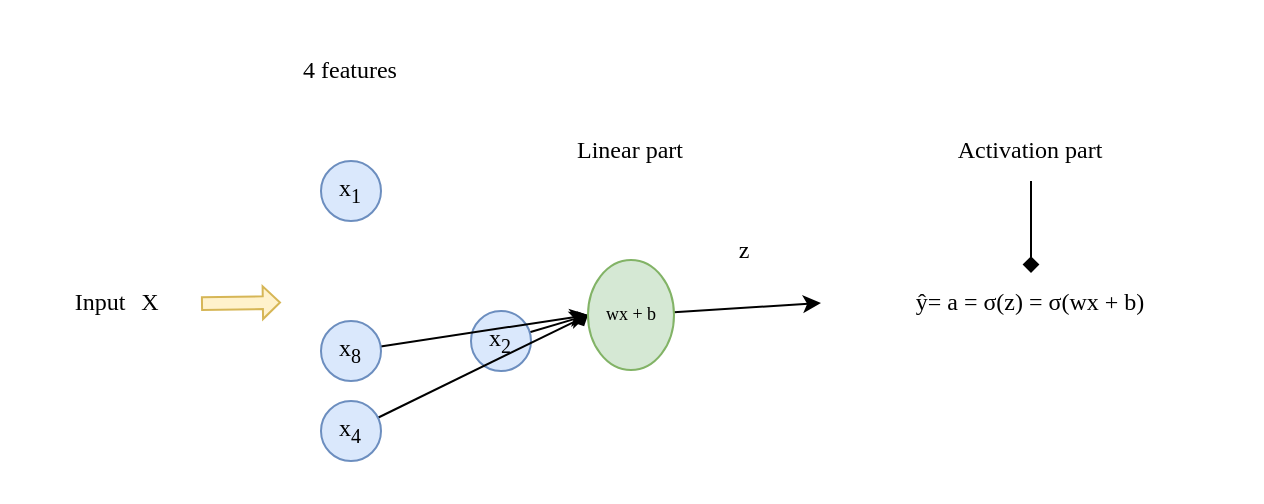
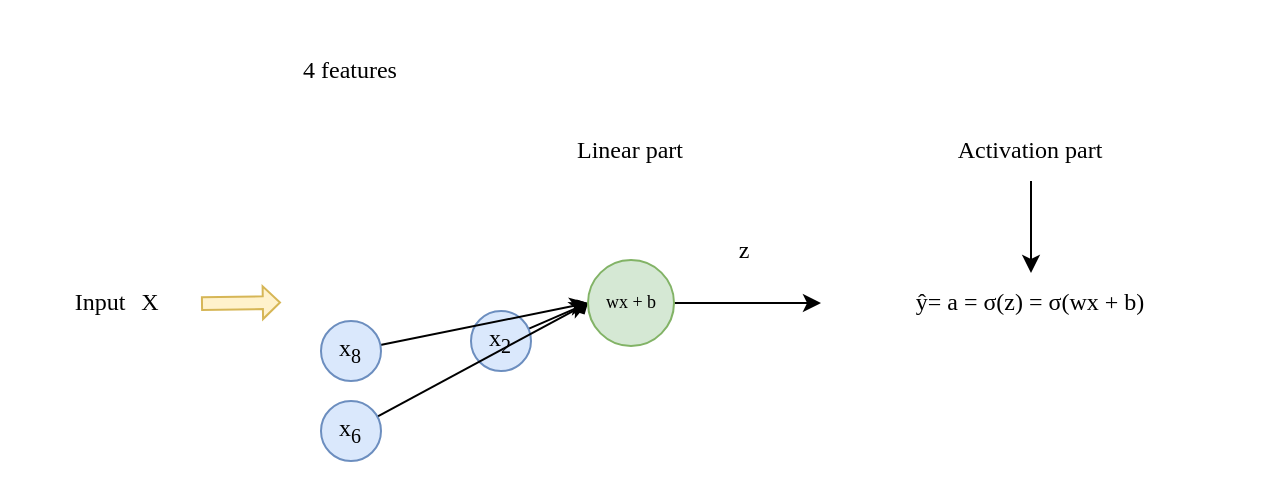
(351, 191) -> none
(1031, 257) -> (1031, 258)
(631, 315) -> (631, 303)
(351, 431) -> (351, 431)
